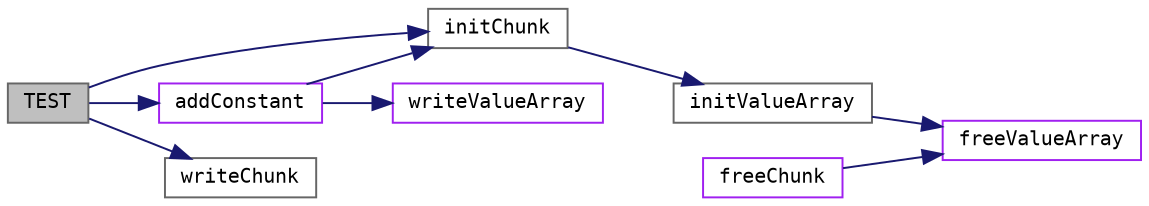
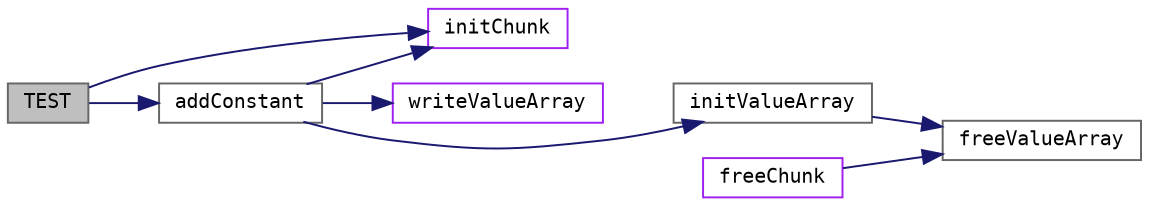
(498, 28) -> (498, 28)
(626, 63) -> (493, 148)
(241, 103) -> (241, 103)
(1042, 140) -> (1042, 140)
(241, 178) -> none
